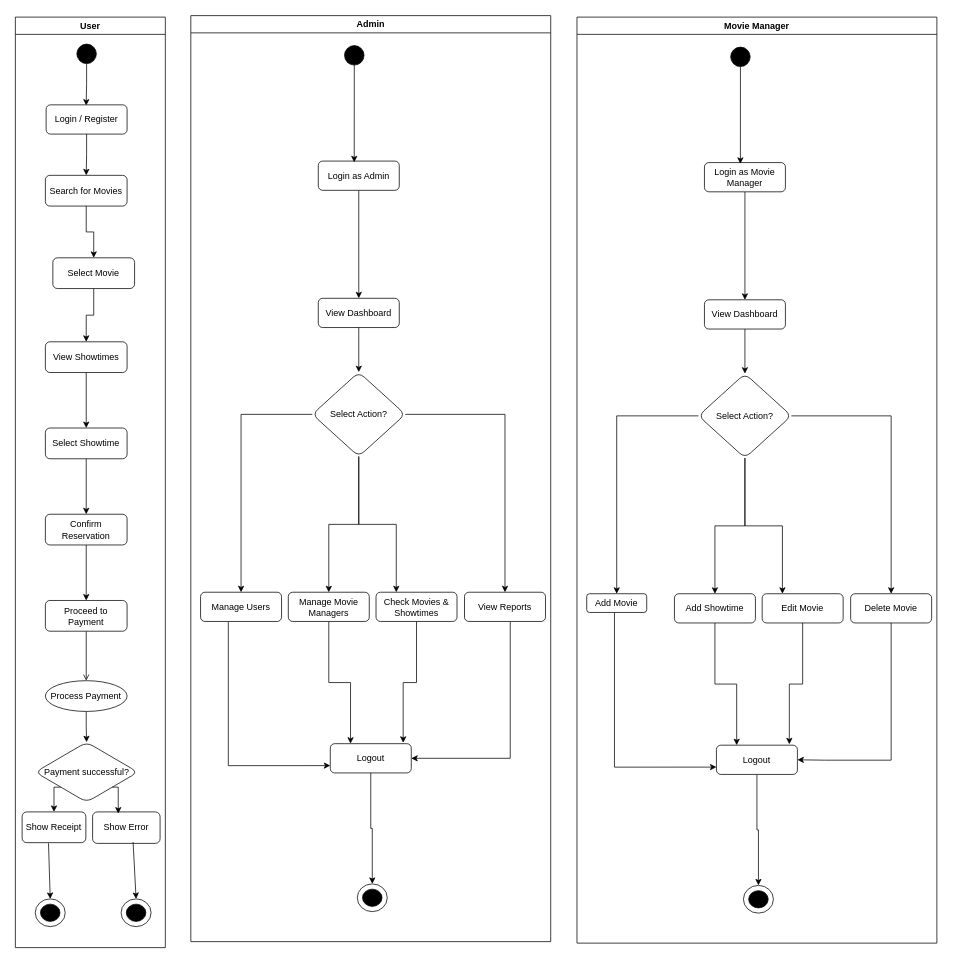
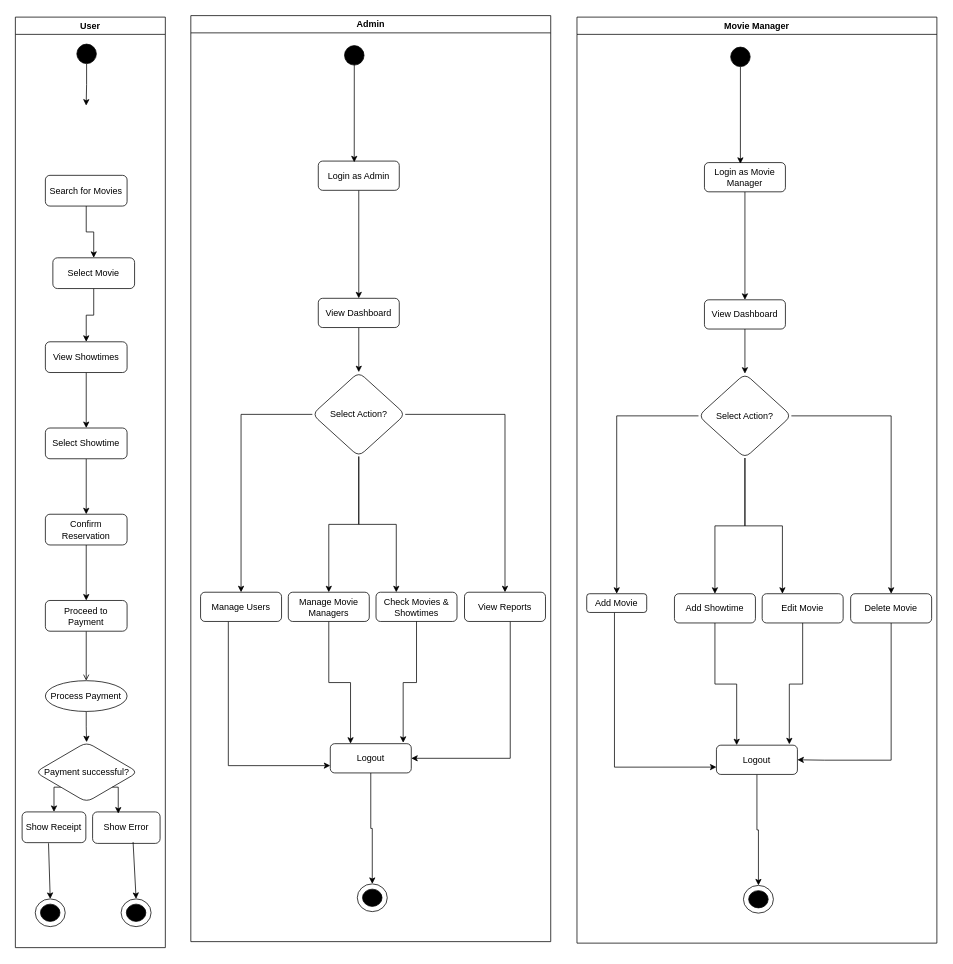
(87, 119) -> none
(87, 151) -> none
